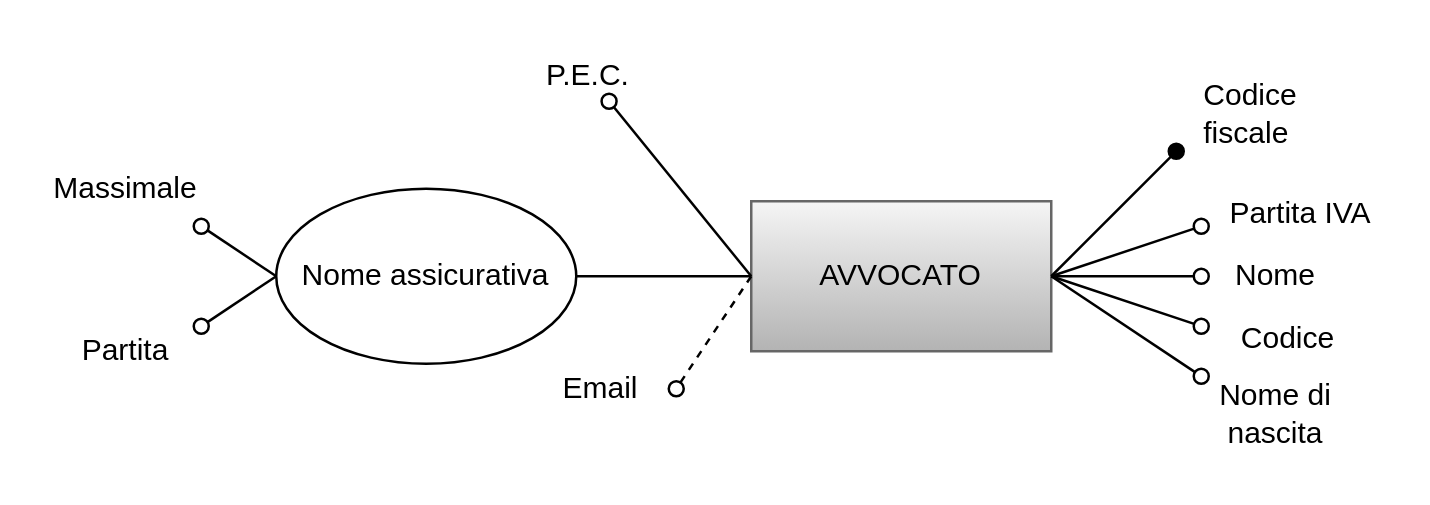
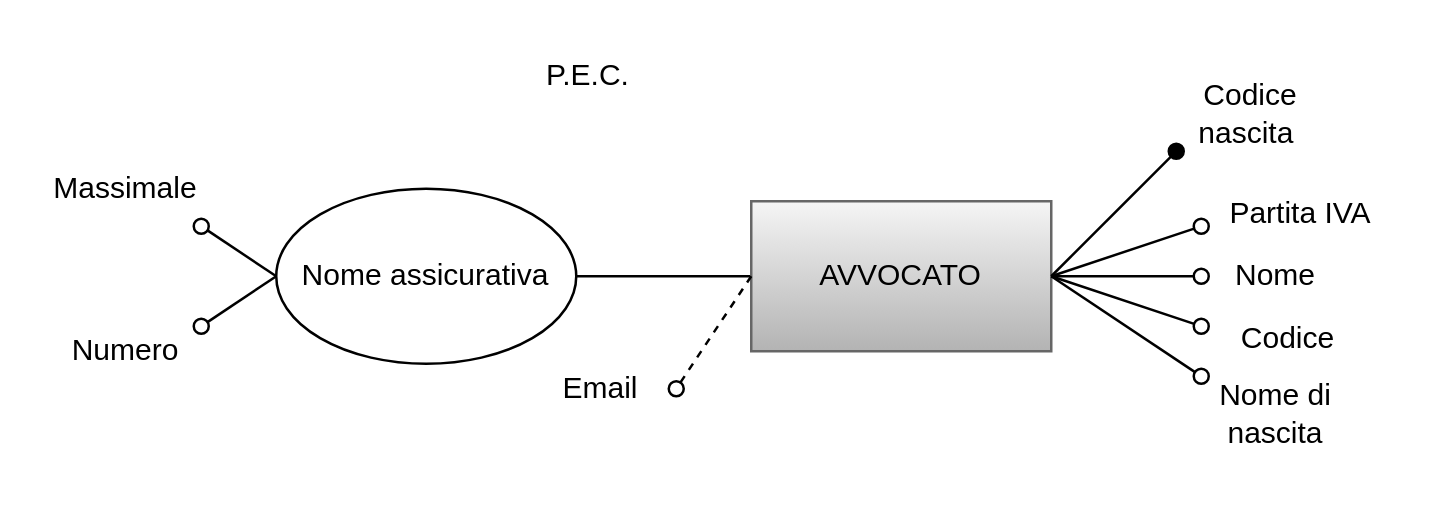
(1251, 114) -> (1251, 114)
(680, 189) -> none
(126, 351) -> (126, 351)
